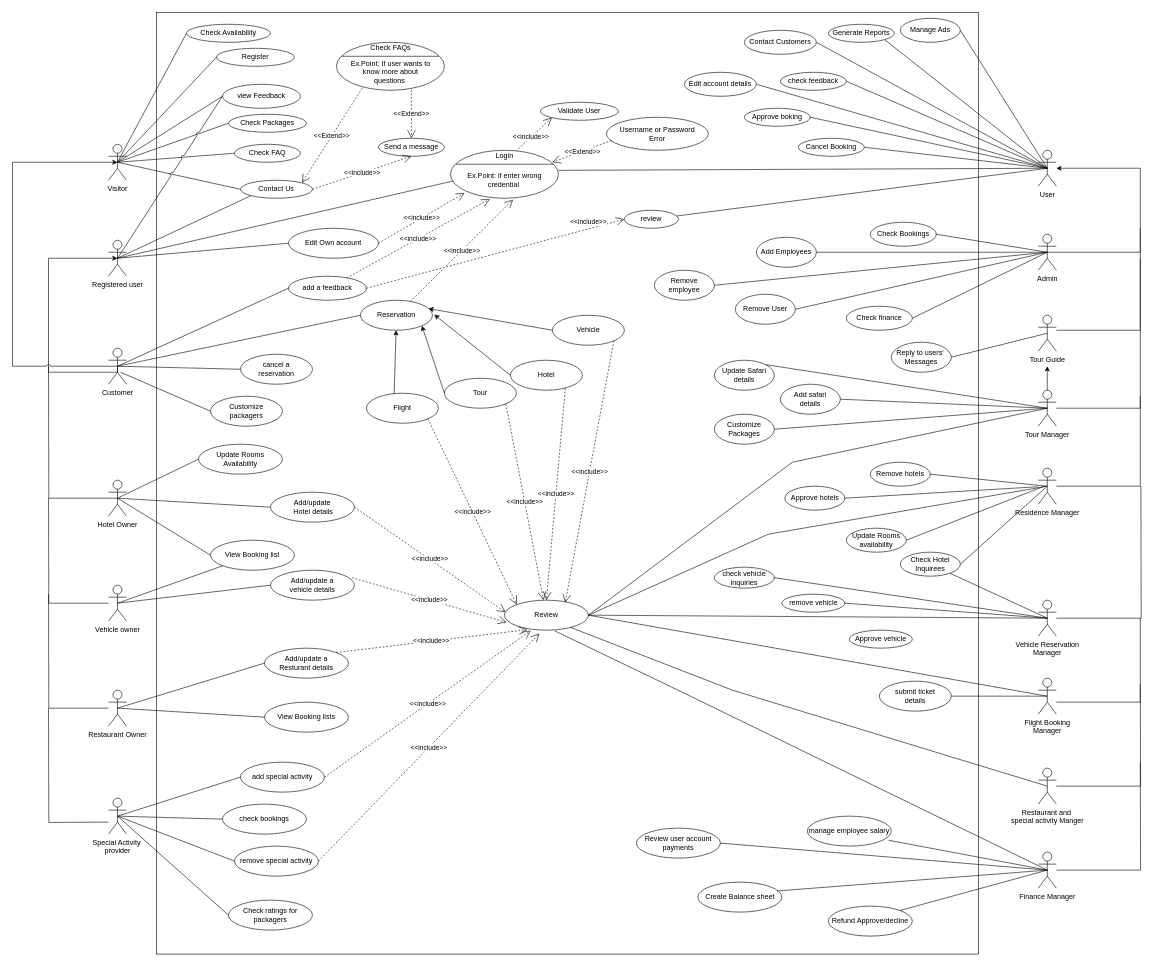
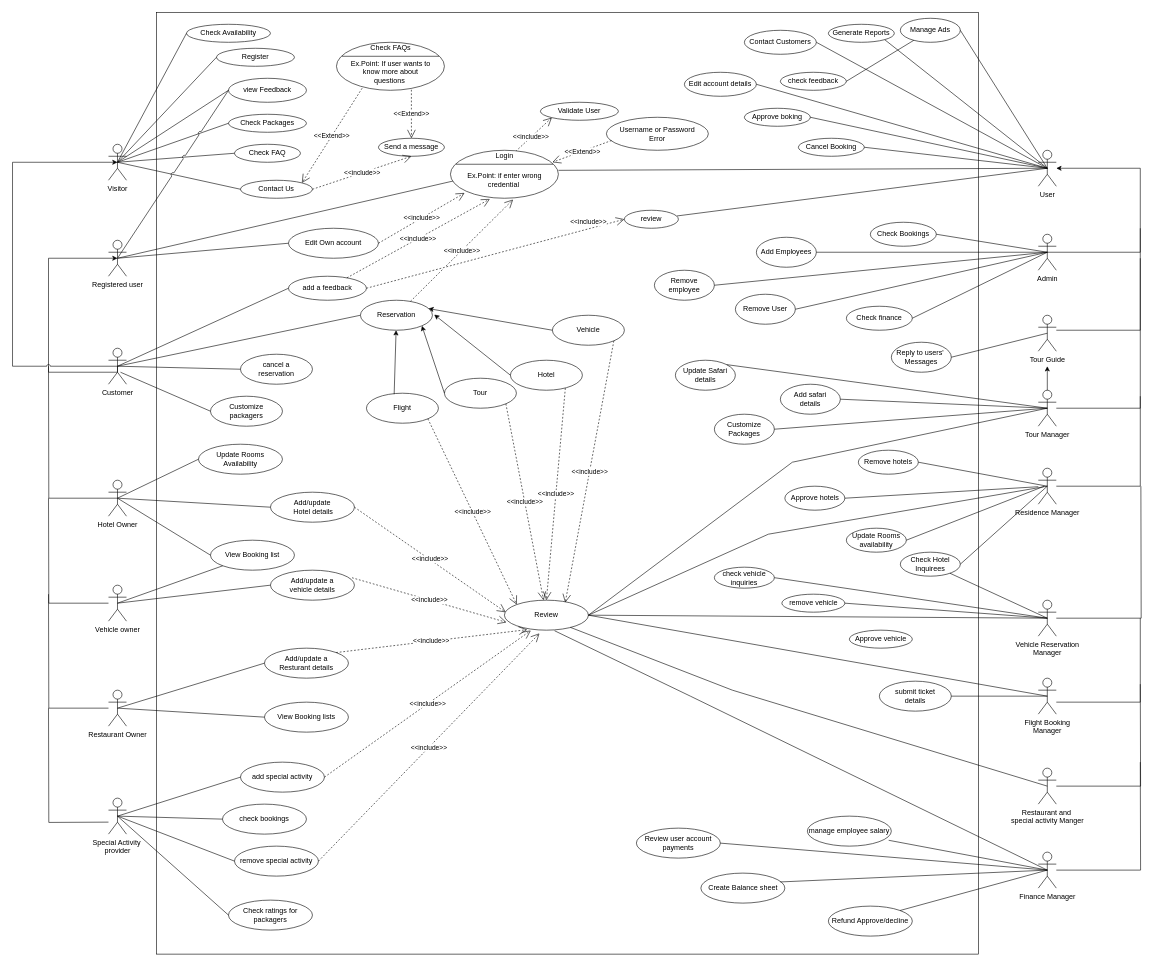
(261, 96) -> (267, 90)
(941, 122) -> (880, 61)
(189, 225) -> none
(744, 375) -> (705, 375)
(900, 474) -> (888, 462)
(740, 897) -> (743, 888)
